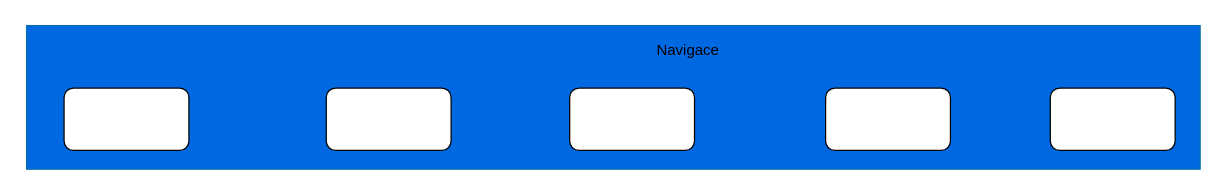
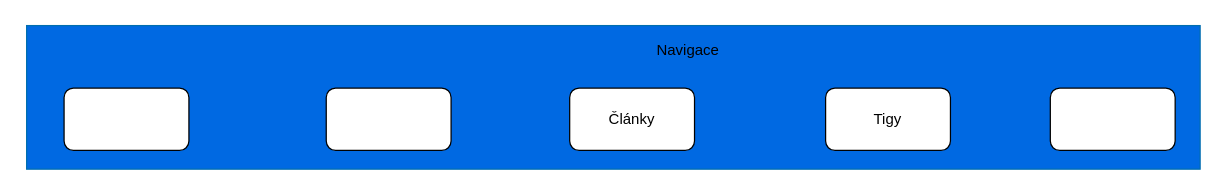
none -> (632, 119)
none -> (888, 119)
